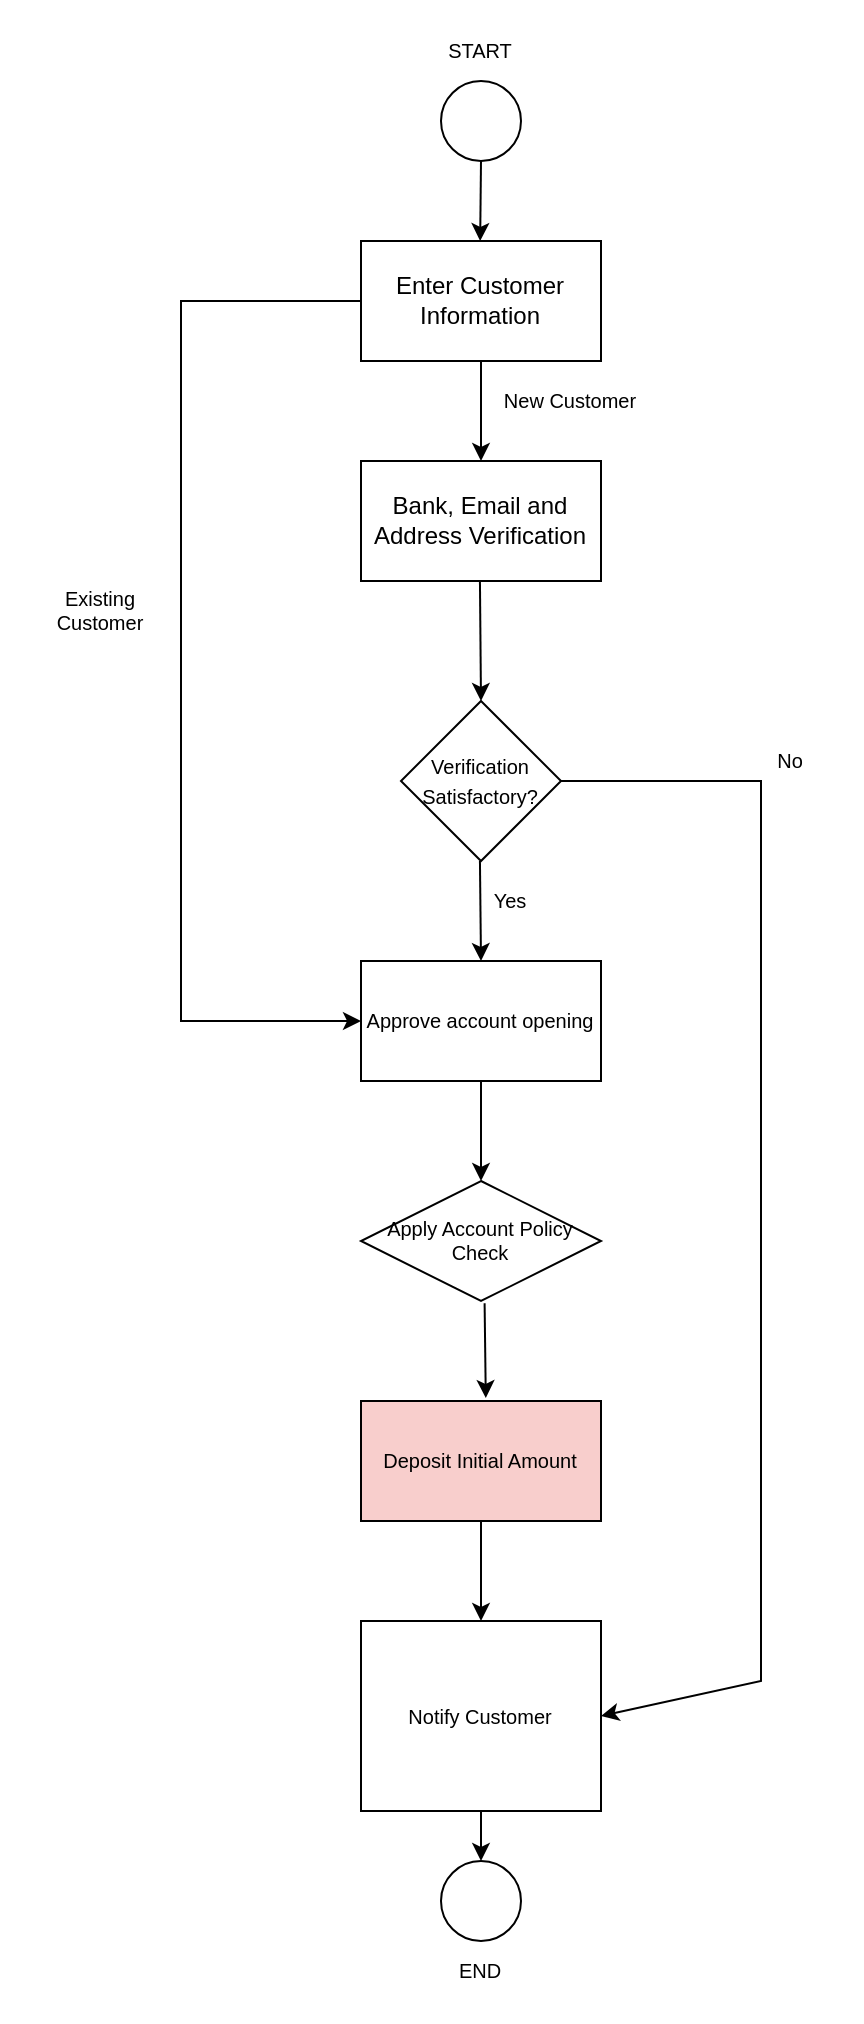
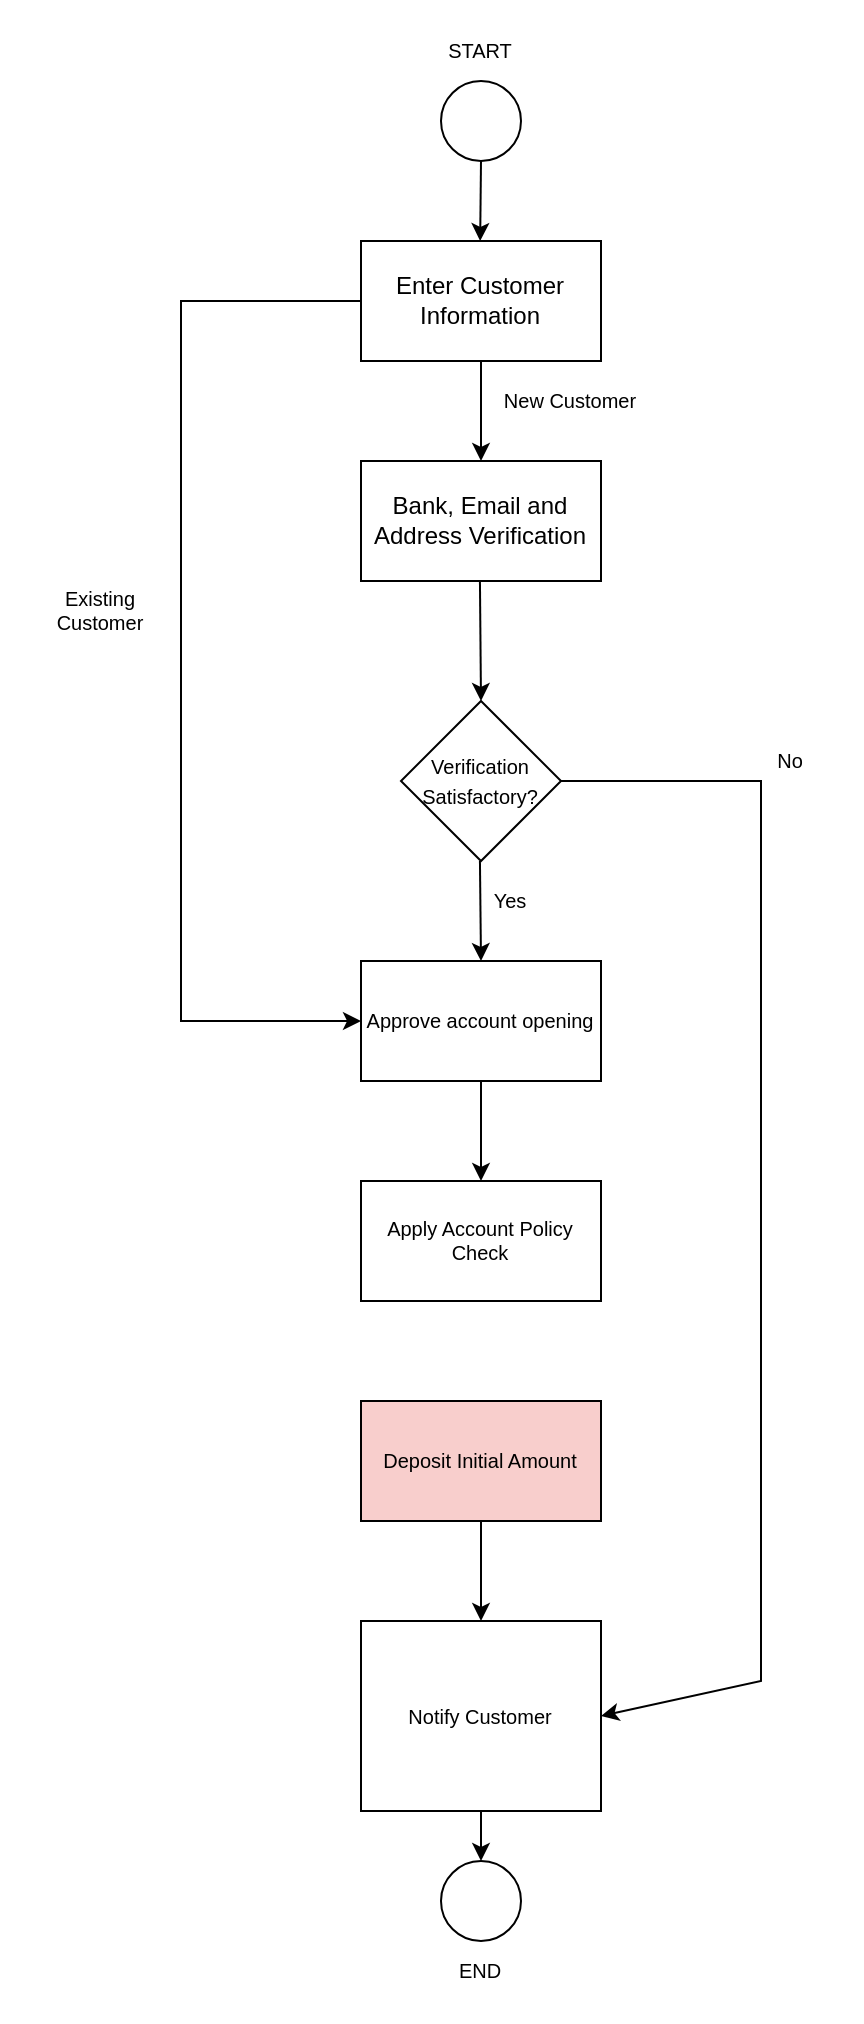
(481, 1241) -> (481, 1241)
(485, 1344) -> none
